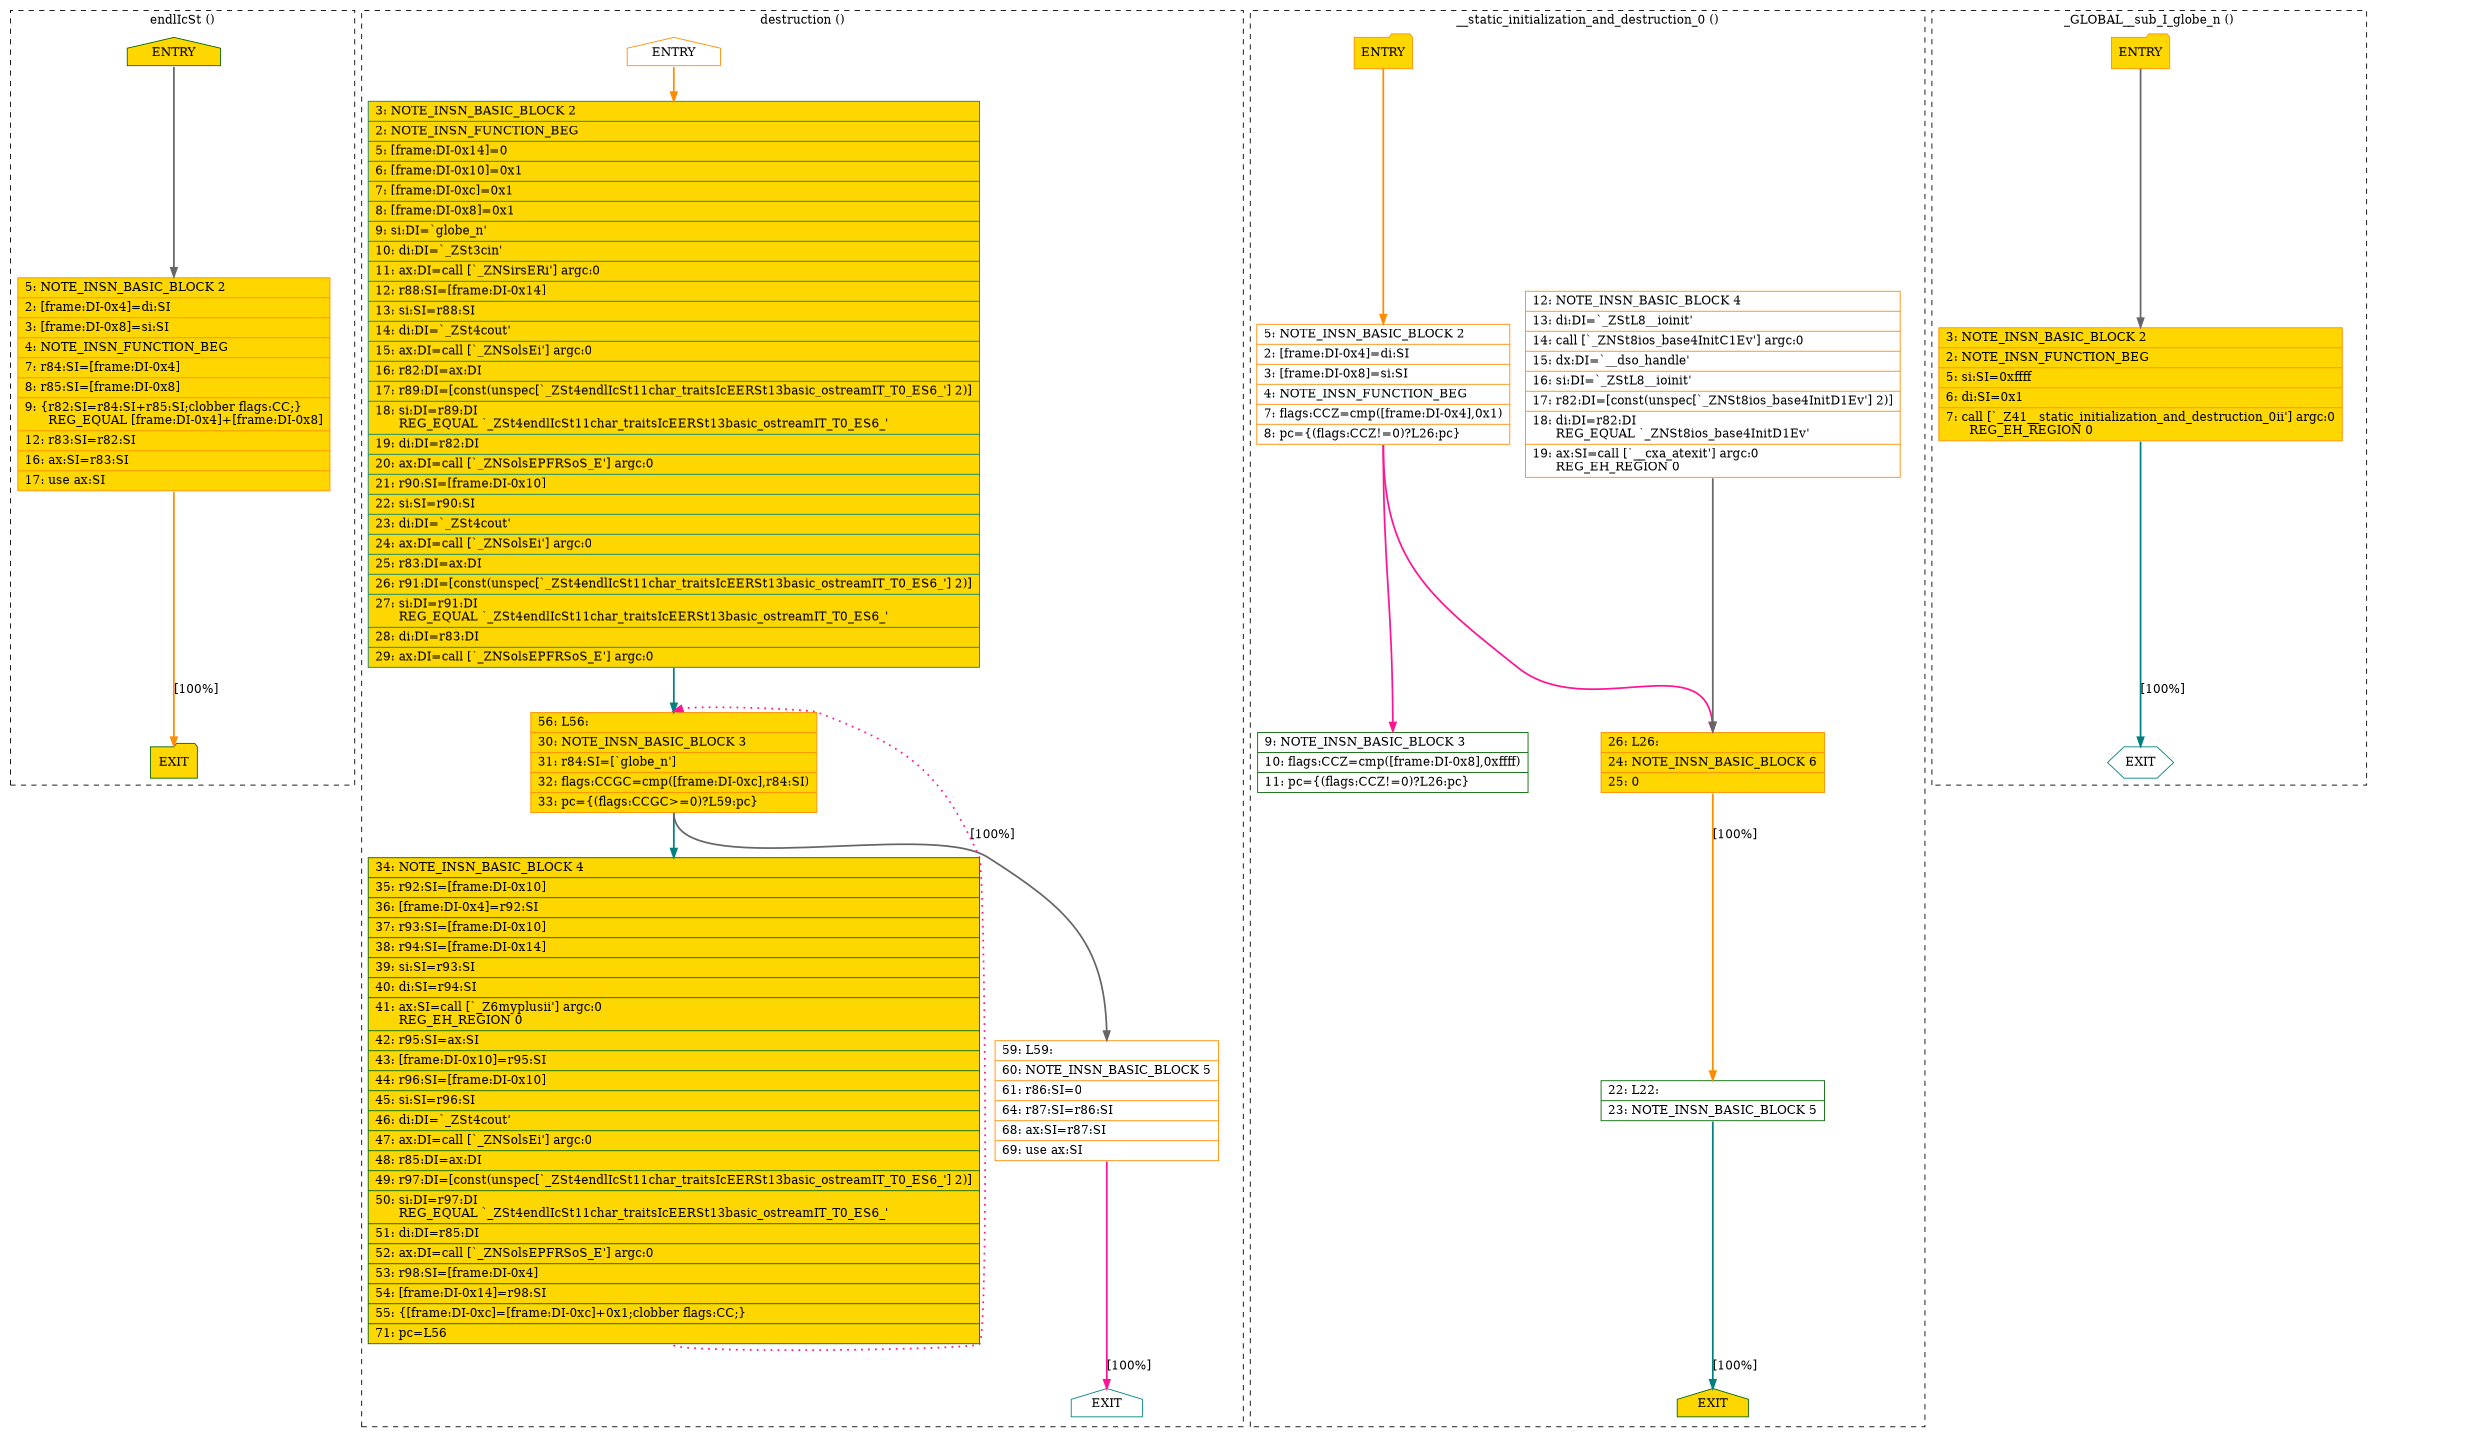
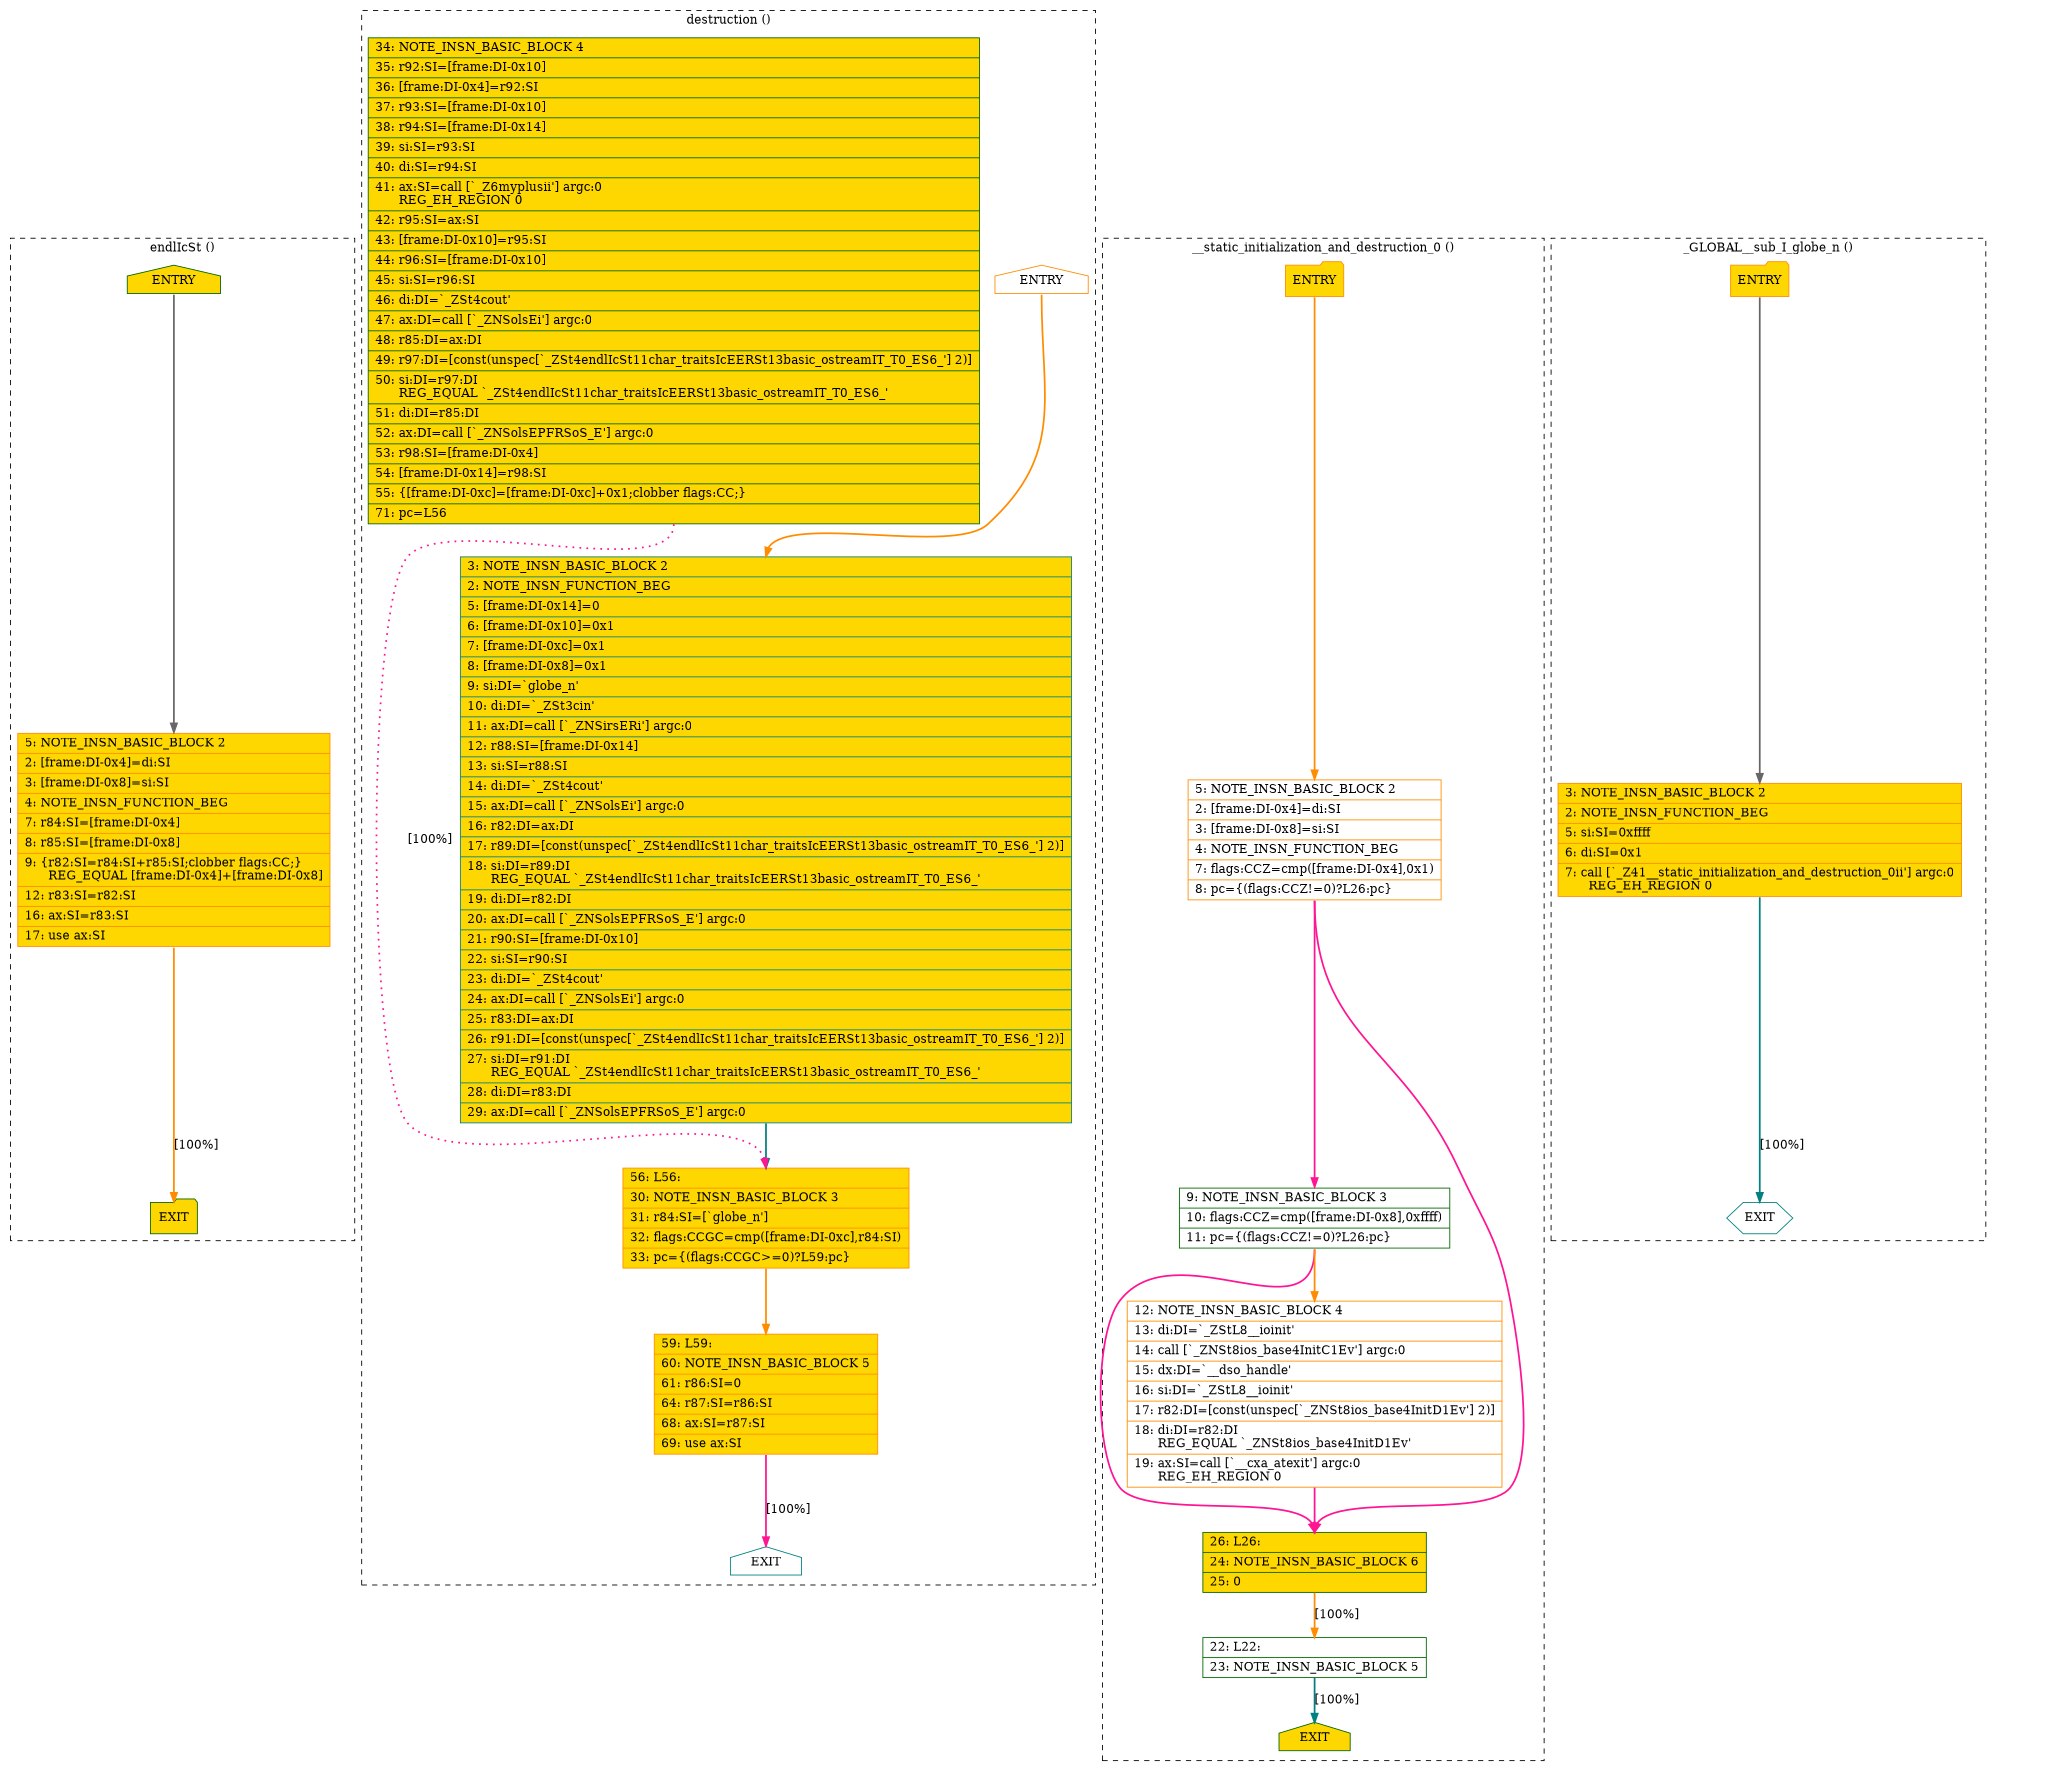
(1713, 600) -> (1315, 1505)
(1713, 763) -> (1315, 1562)
(674, 831) -> none
(936, 846) -> (766, 1297)
(1107, 1101) -> (766, 1394)
none -> (1315, 1272)
none -> (1111, 1320)
